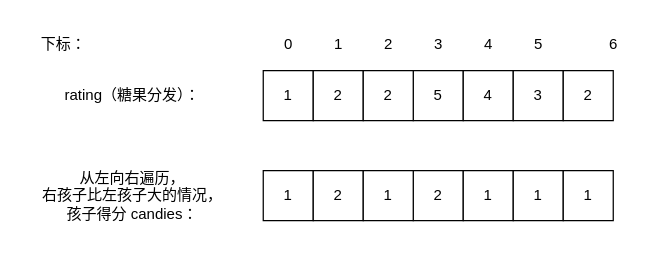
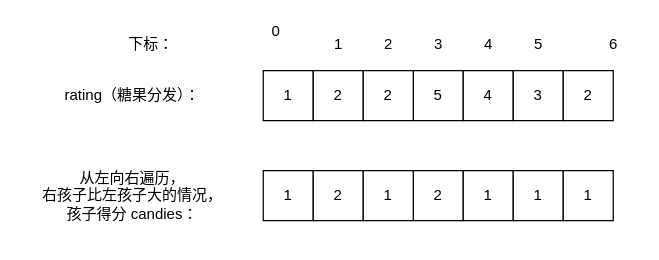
(63, 44) -> (151, 44)
(288, 44) -> (276, 32)
